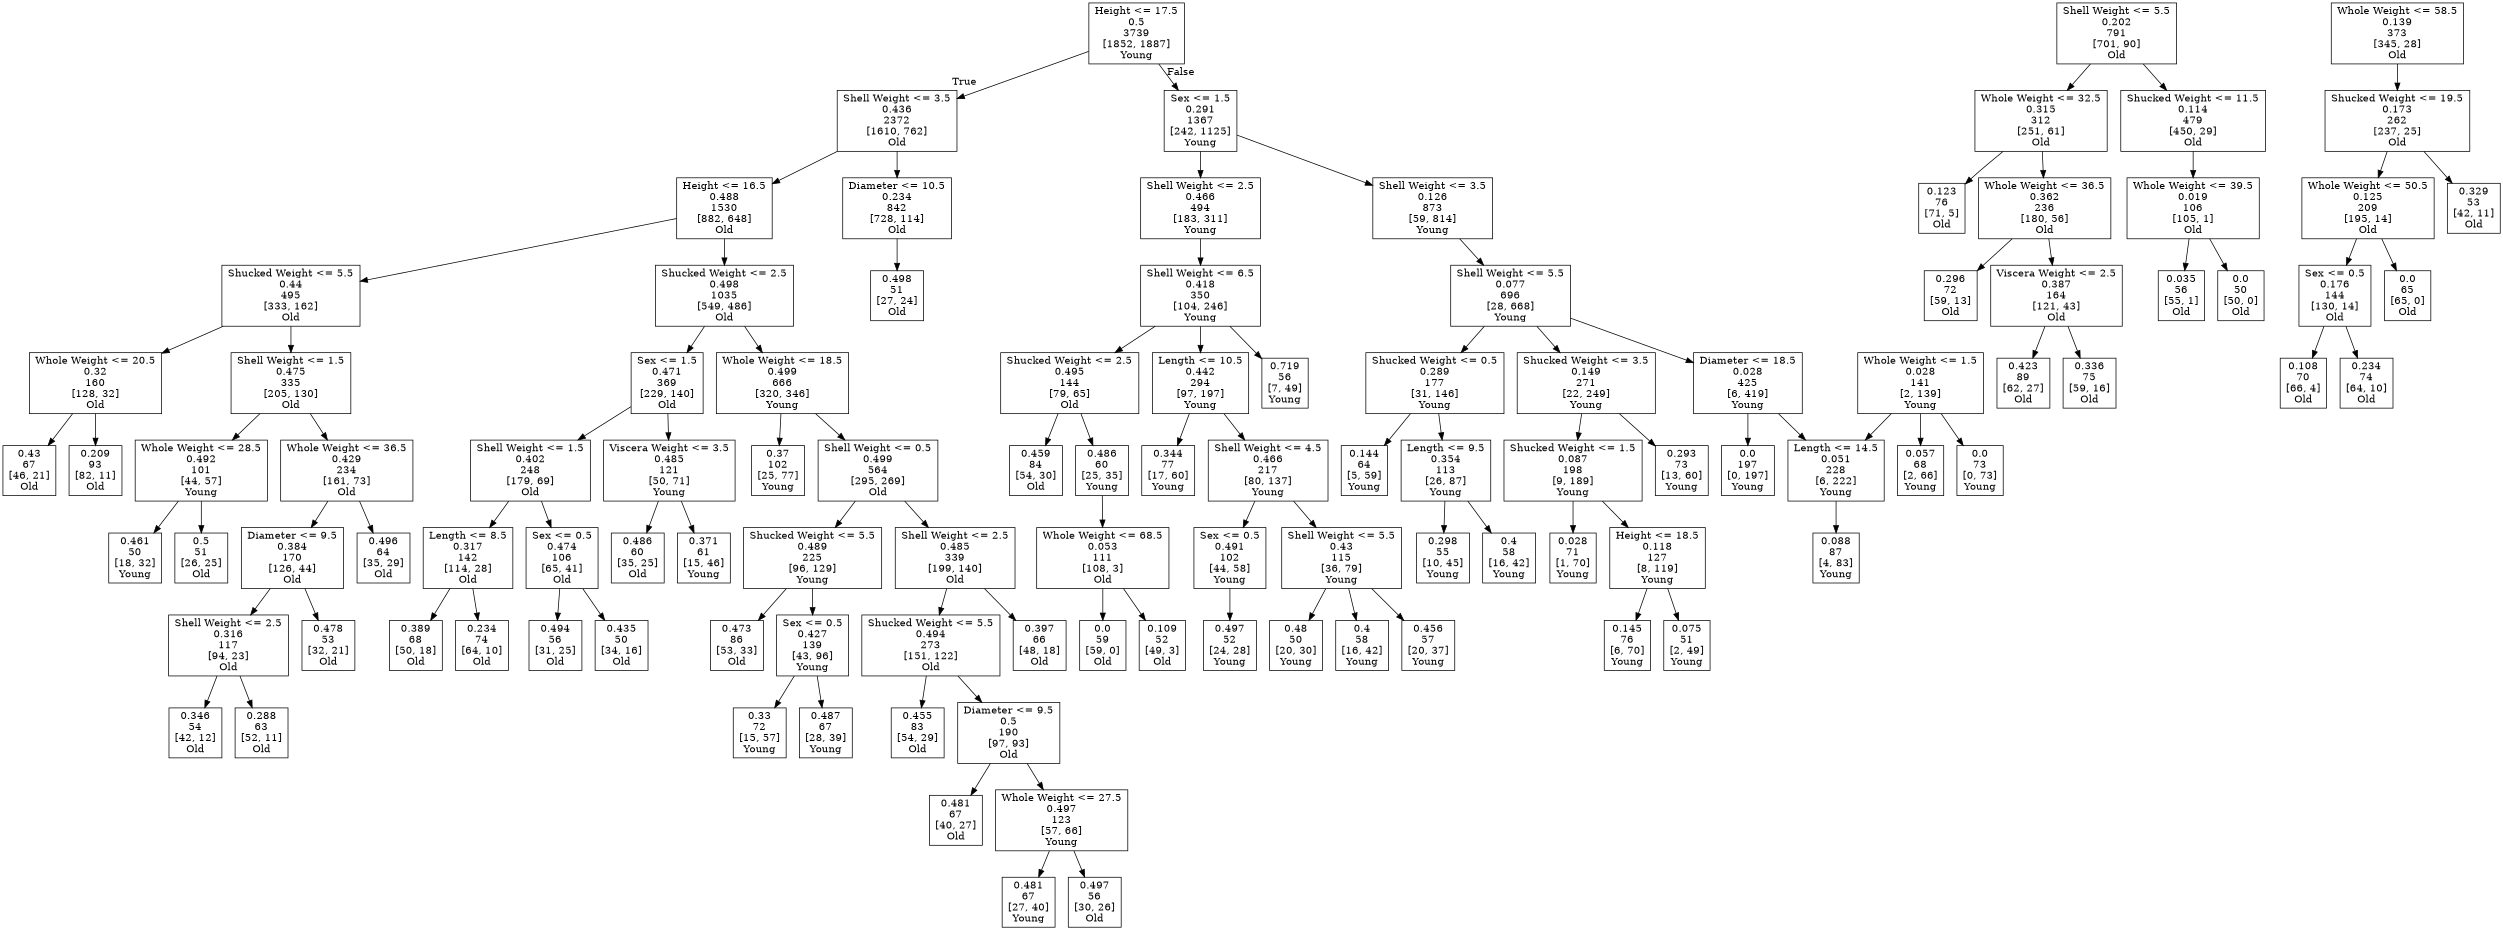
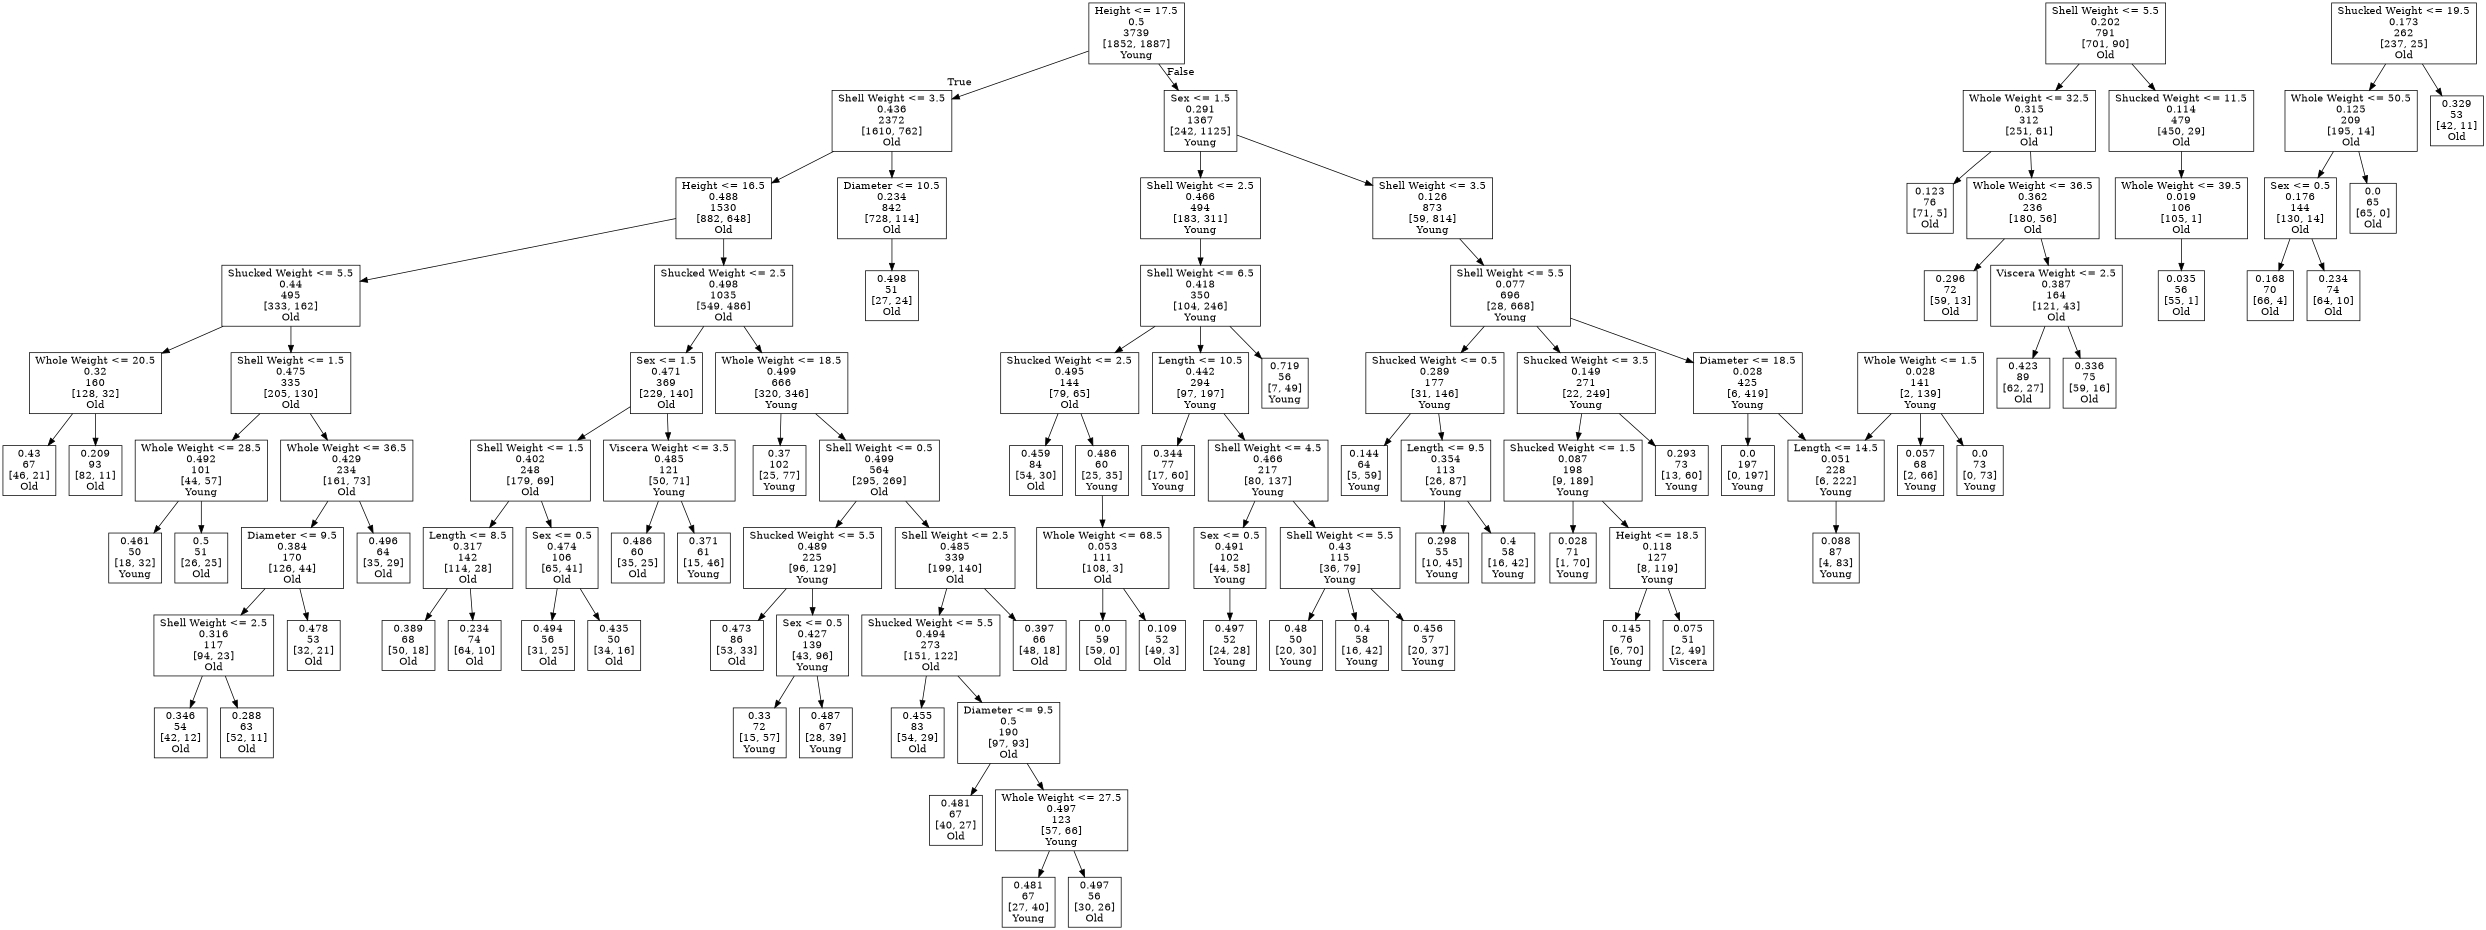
(2397, 33) -> none
(2241, 296) -> none
(2303, 383) -> (2270, 296)
(1687, 645) -> (1688, 645)
